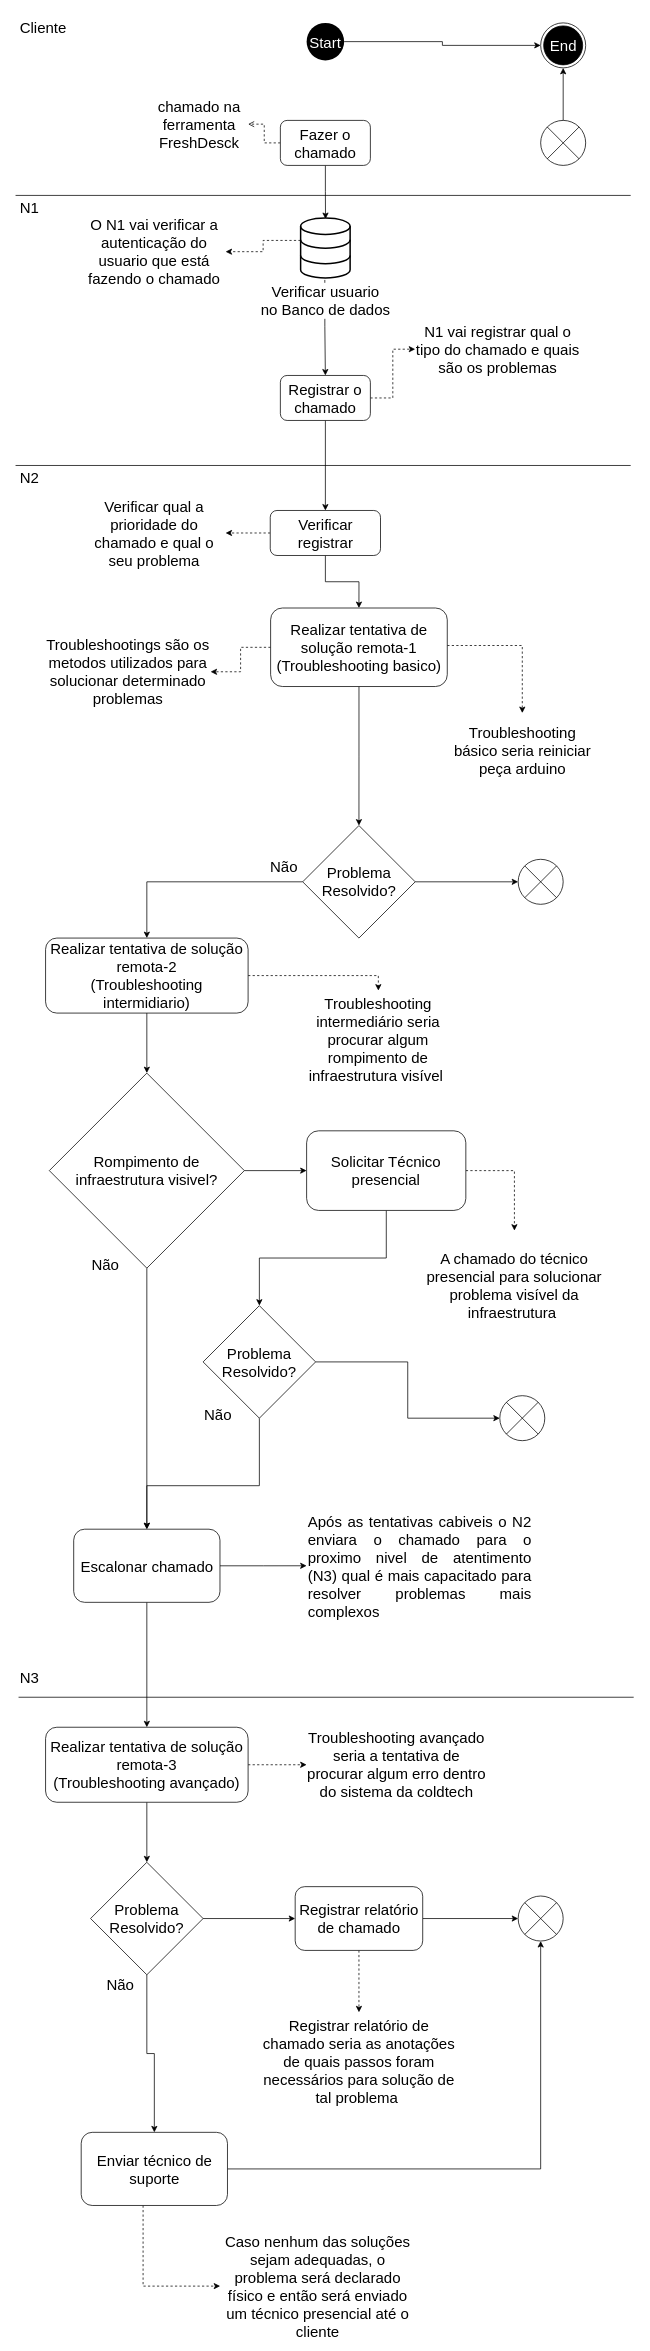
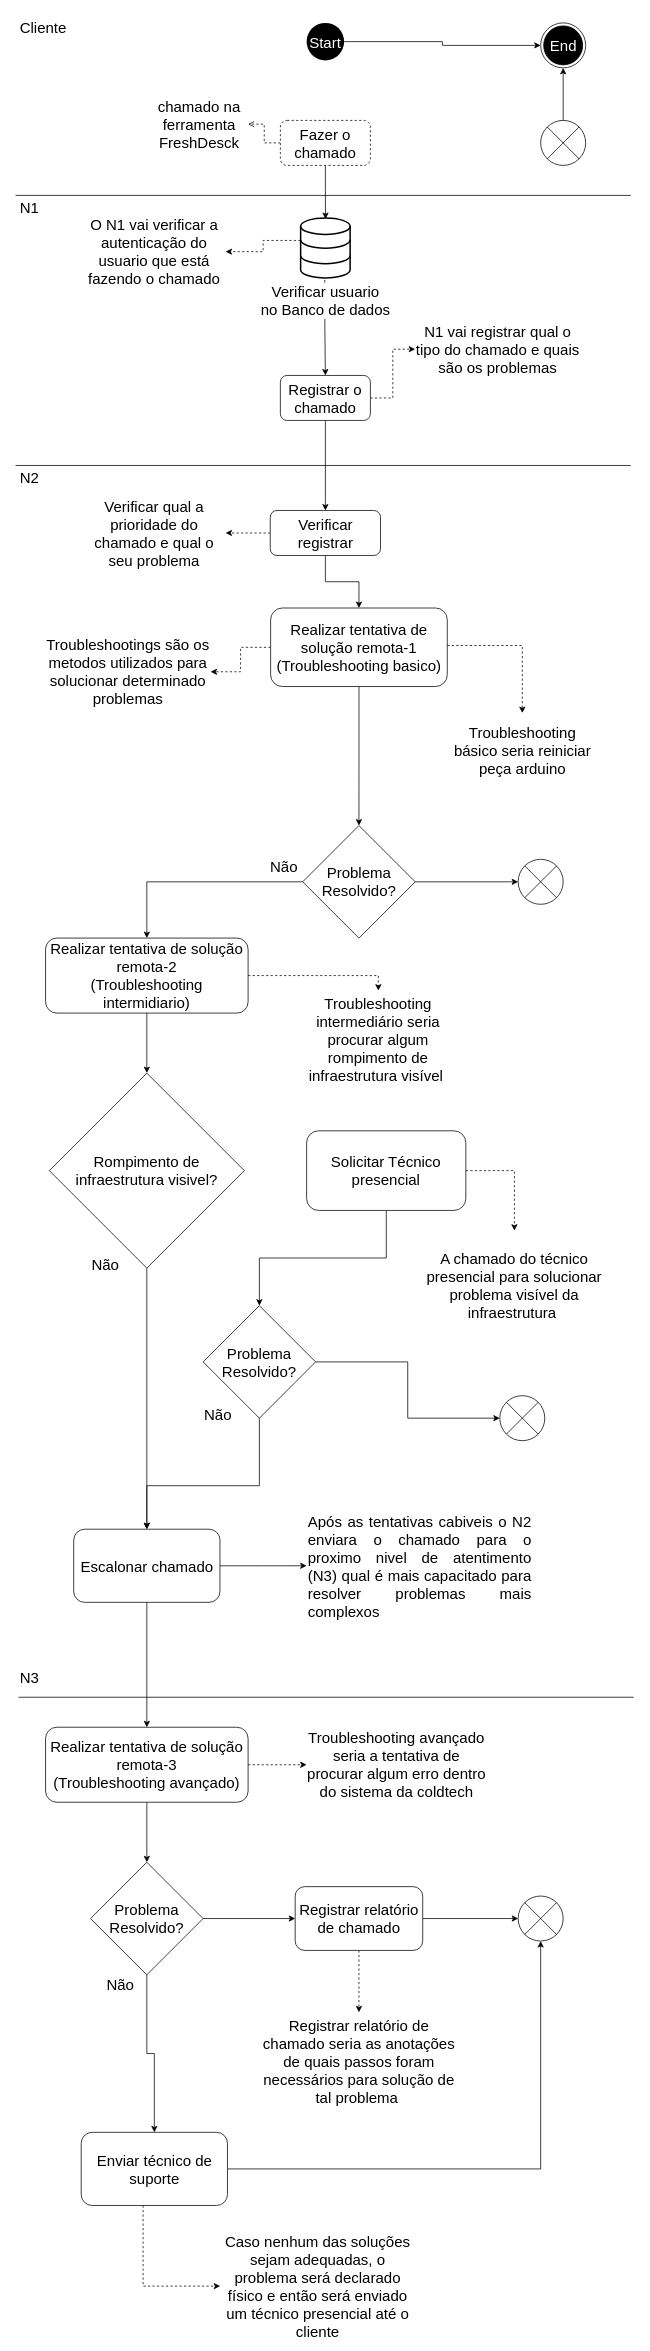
(325, 143) -> (325, 143)
(272, 1170) -> none
